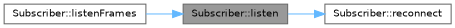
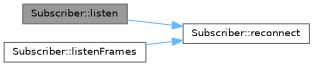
(159, 14) -> (159, 43)
